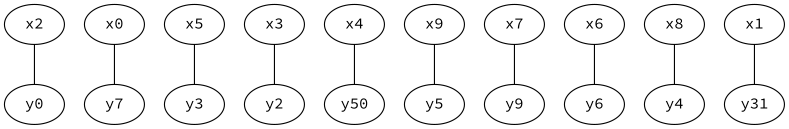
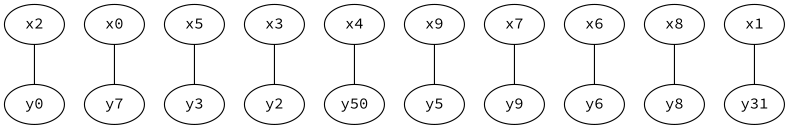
(674, 104) -> (674, 104)
